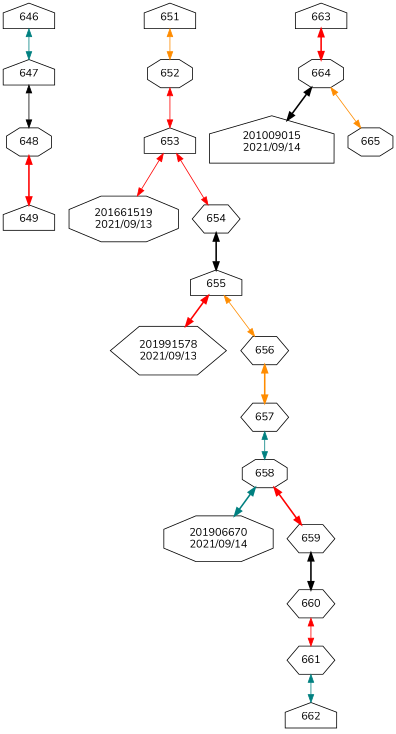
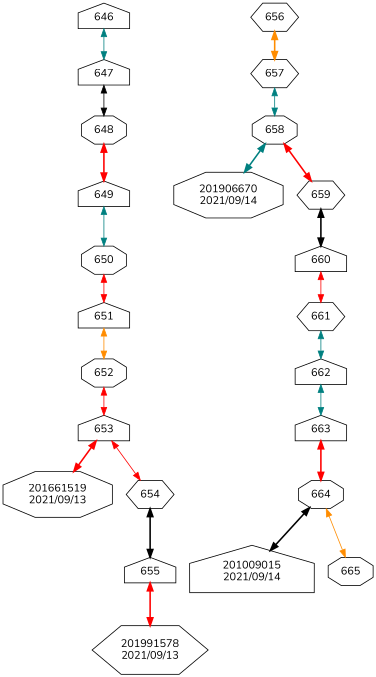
(150, 175) -> (85, 456)
none -> (104, 260)
(239, 316) -> none
none -> (321, 400)
(311, 604) -> (321, 260)
